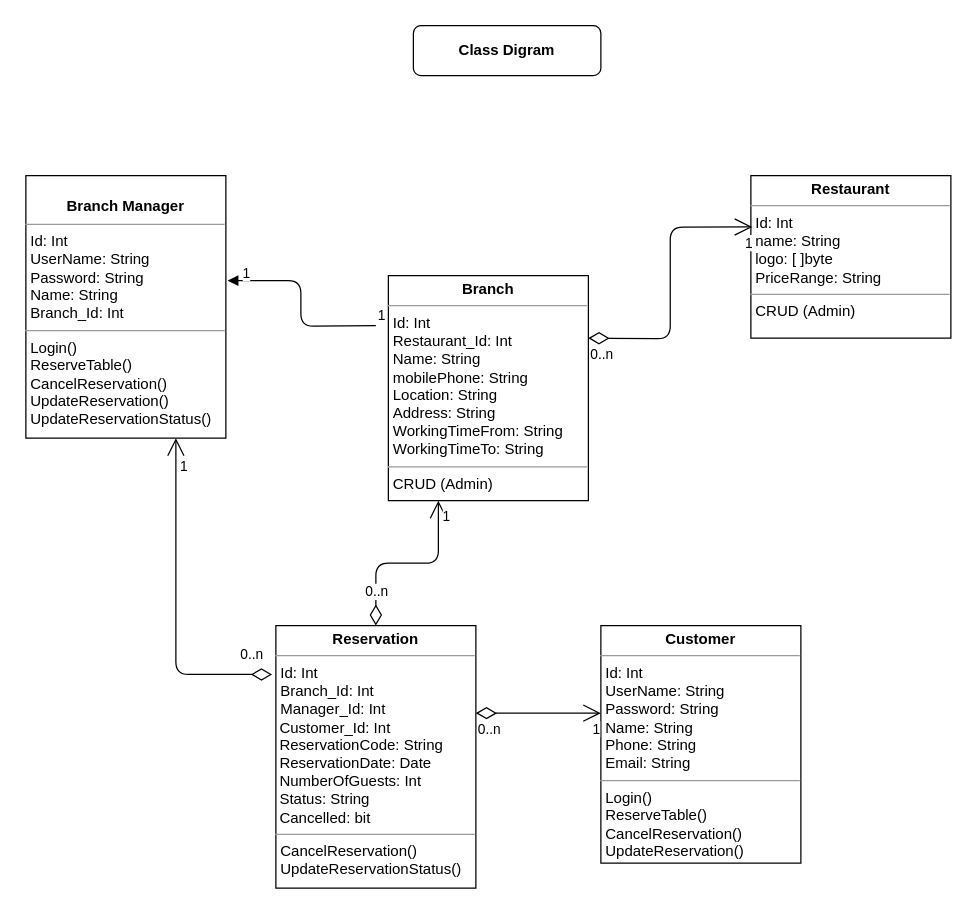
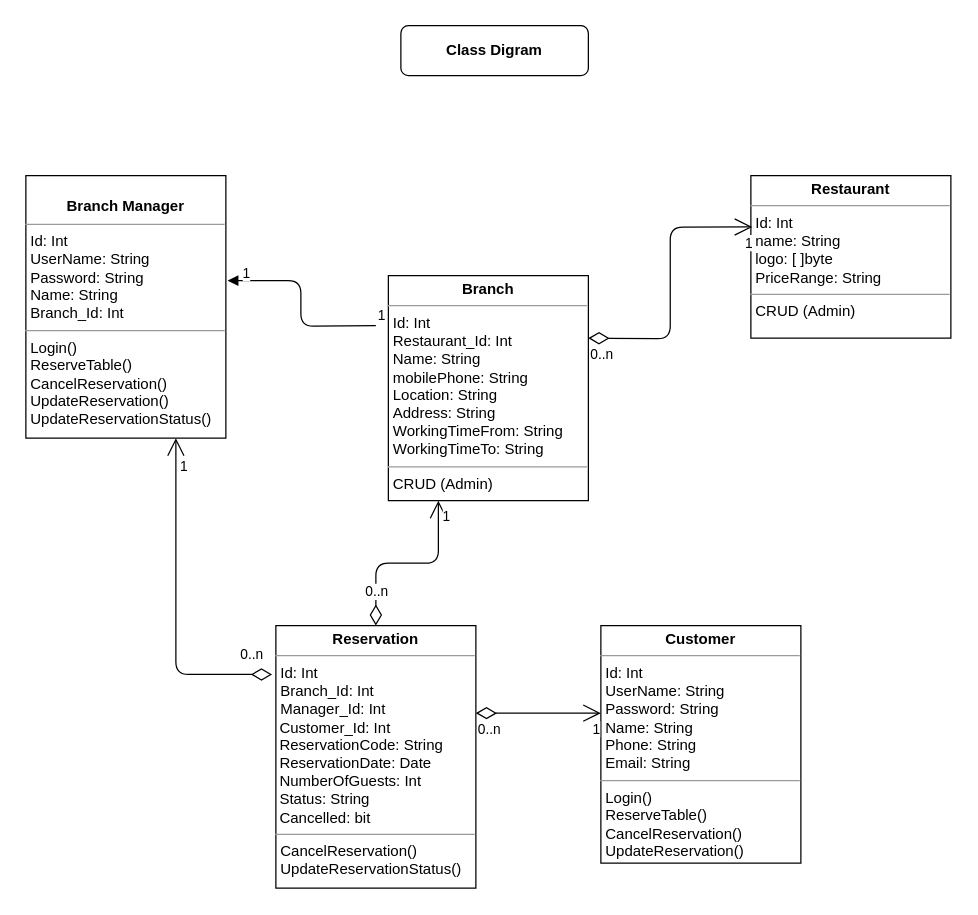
(507, 51) -> (494, 51)
